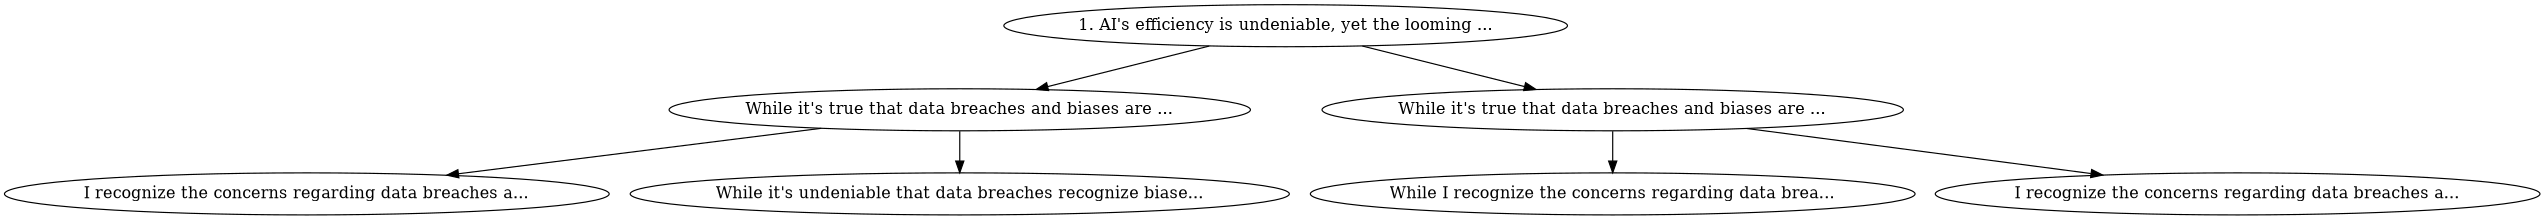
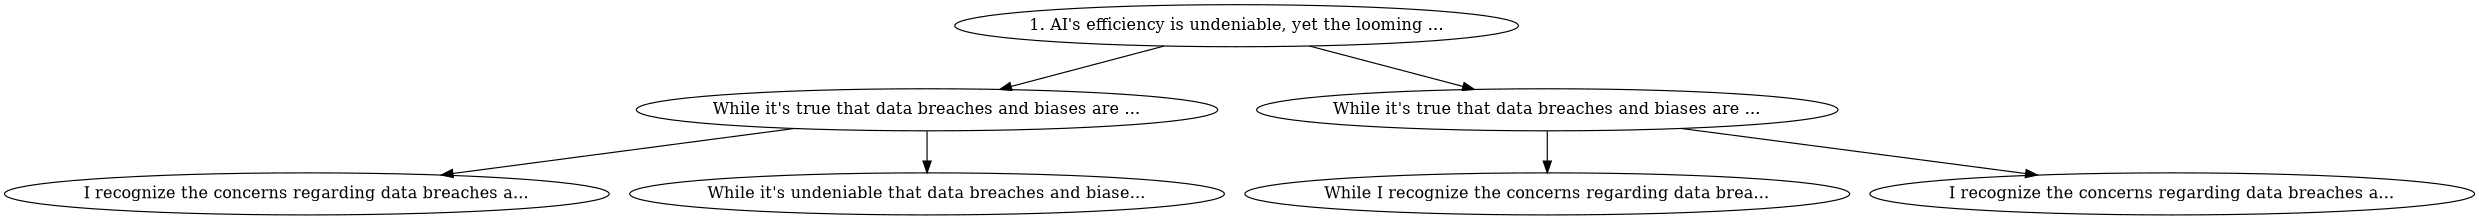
(960, 194) -> (927, 194)
